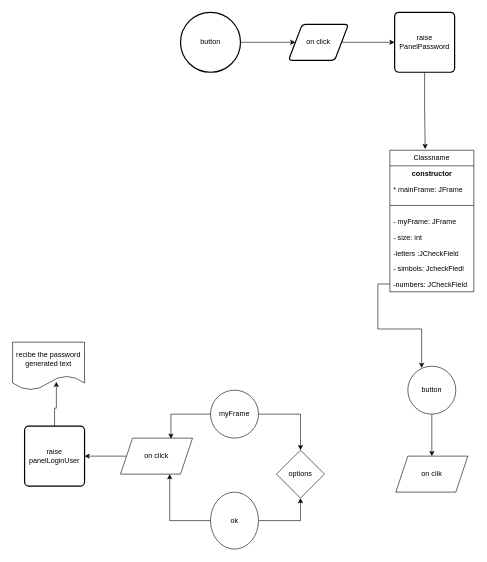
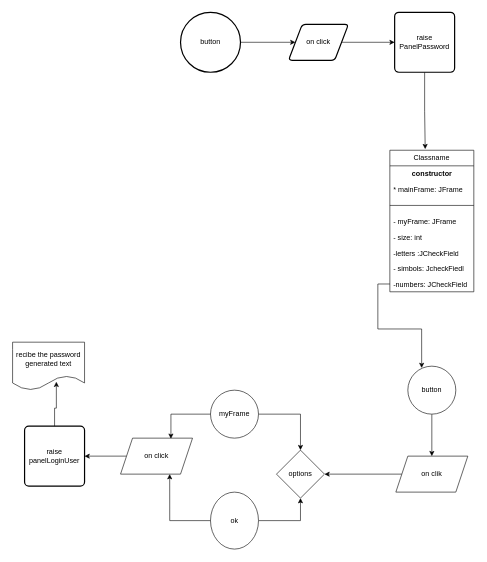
none -> (329, 474)
